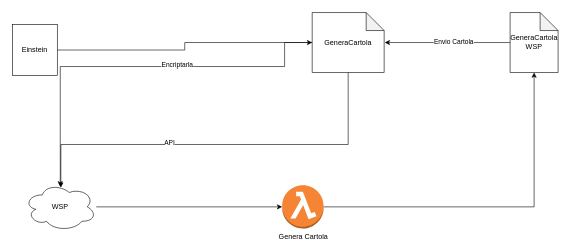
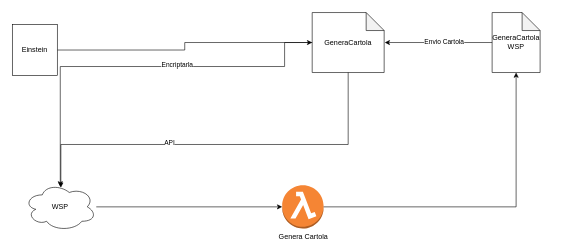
(534, 42) -> (516, 42)
